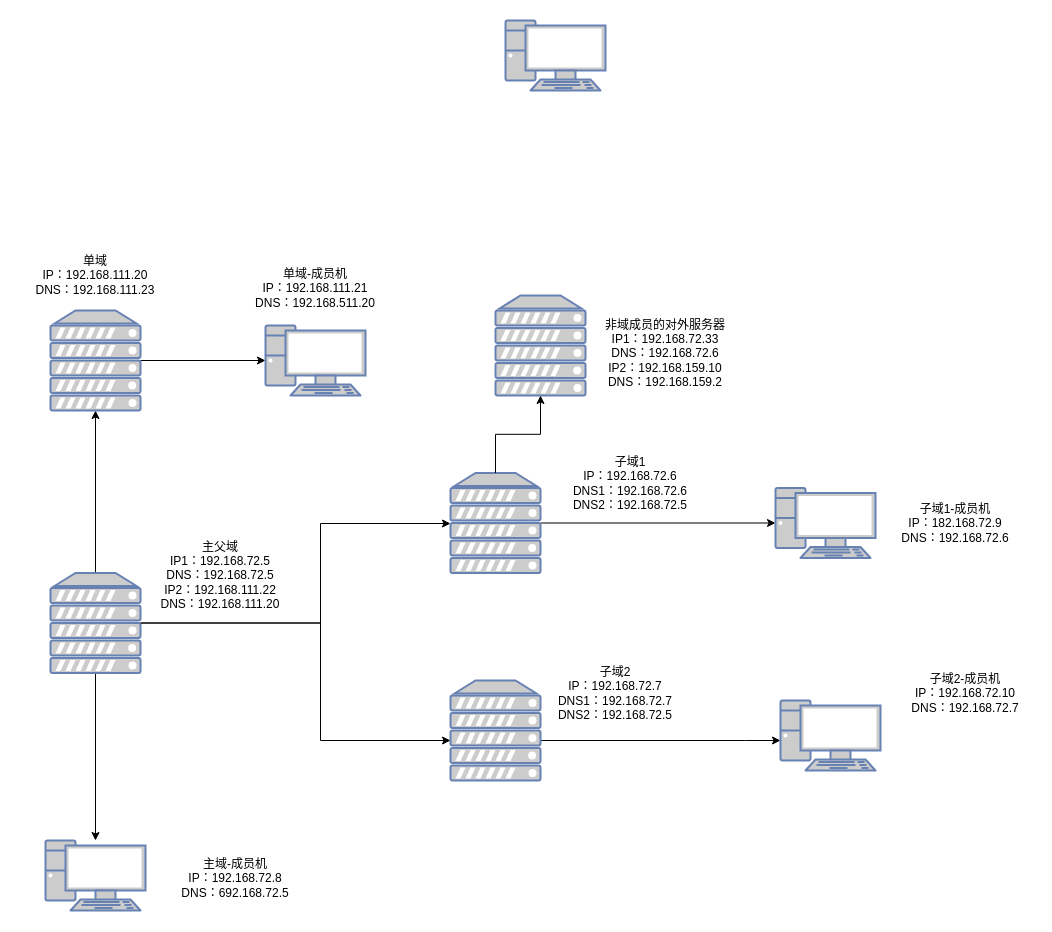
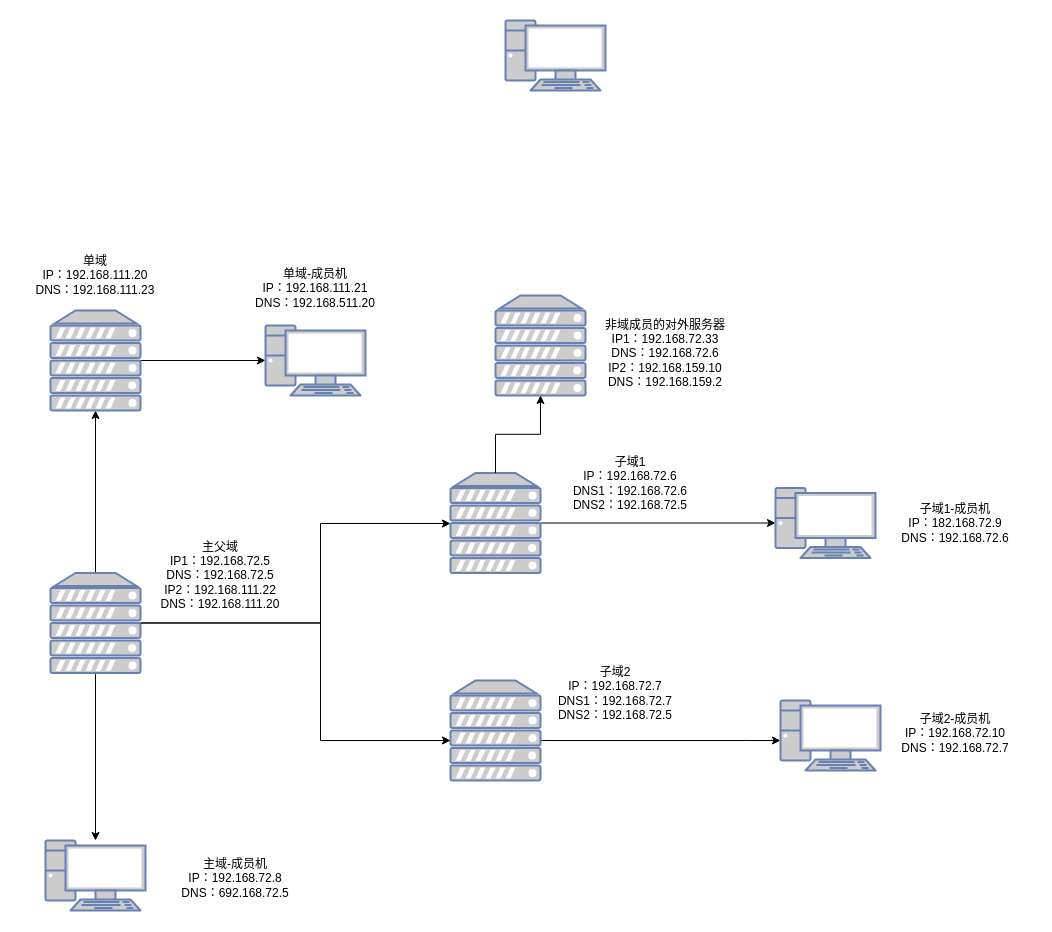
(966, 693) -> (956, 733)
